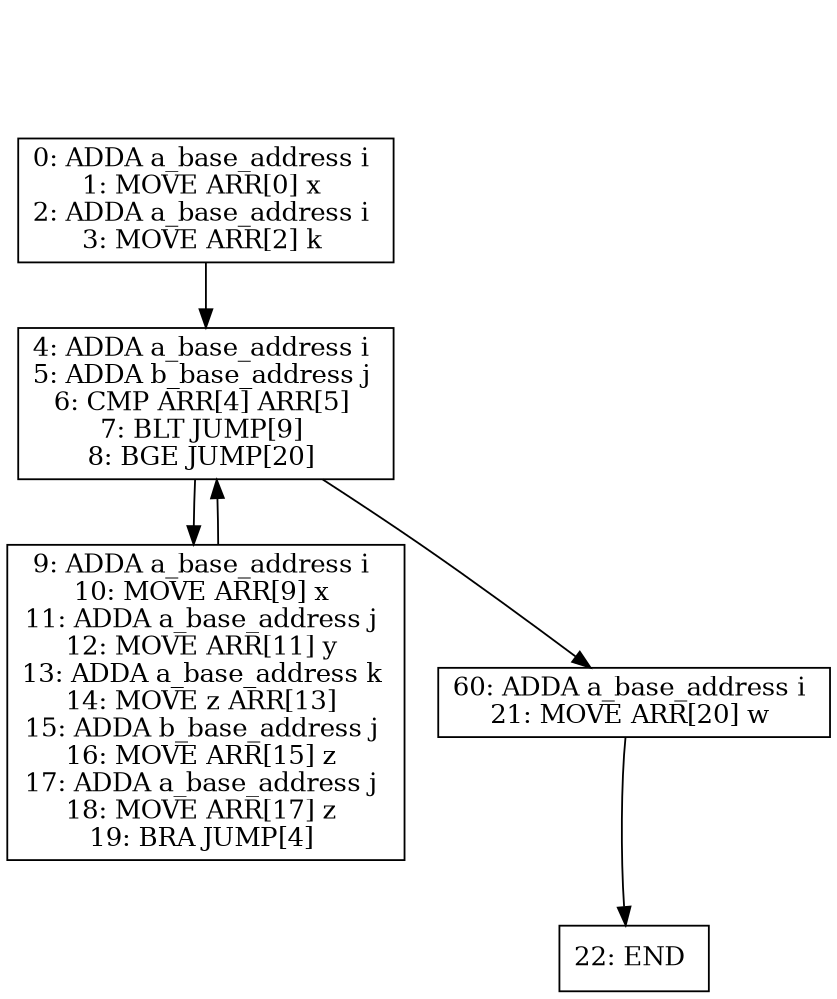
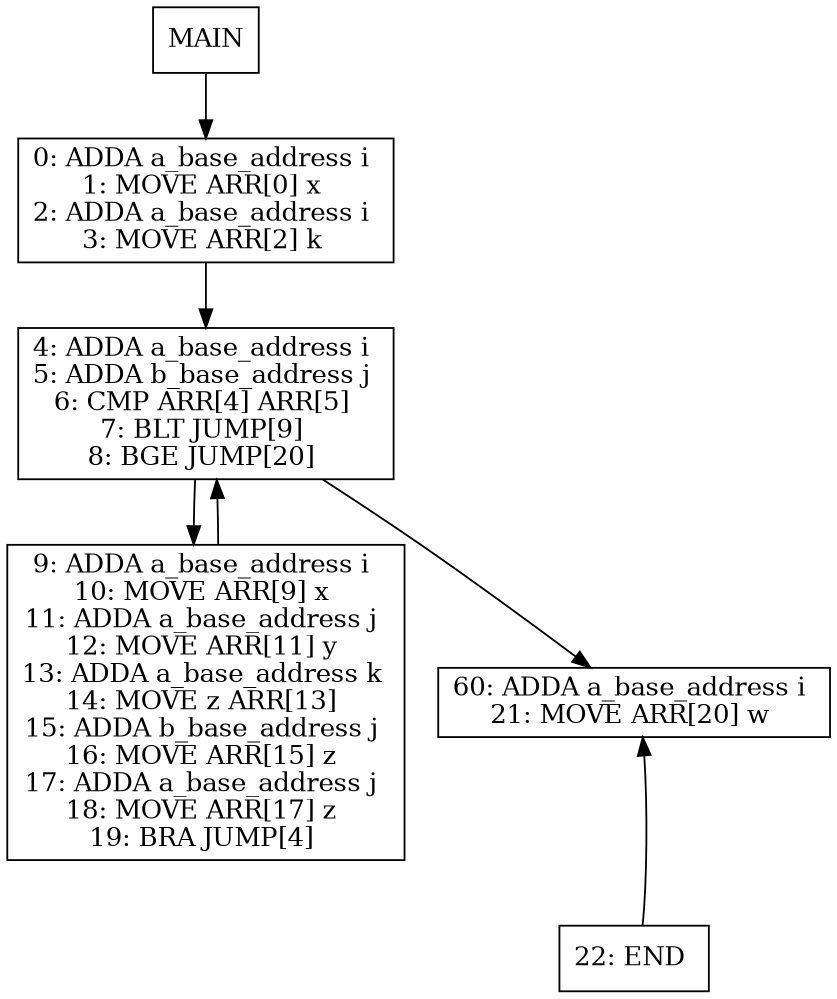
none -> (206, 40)
(622, 822) -> (646, 841)
